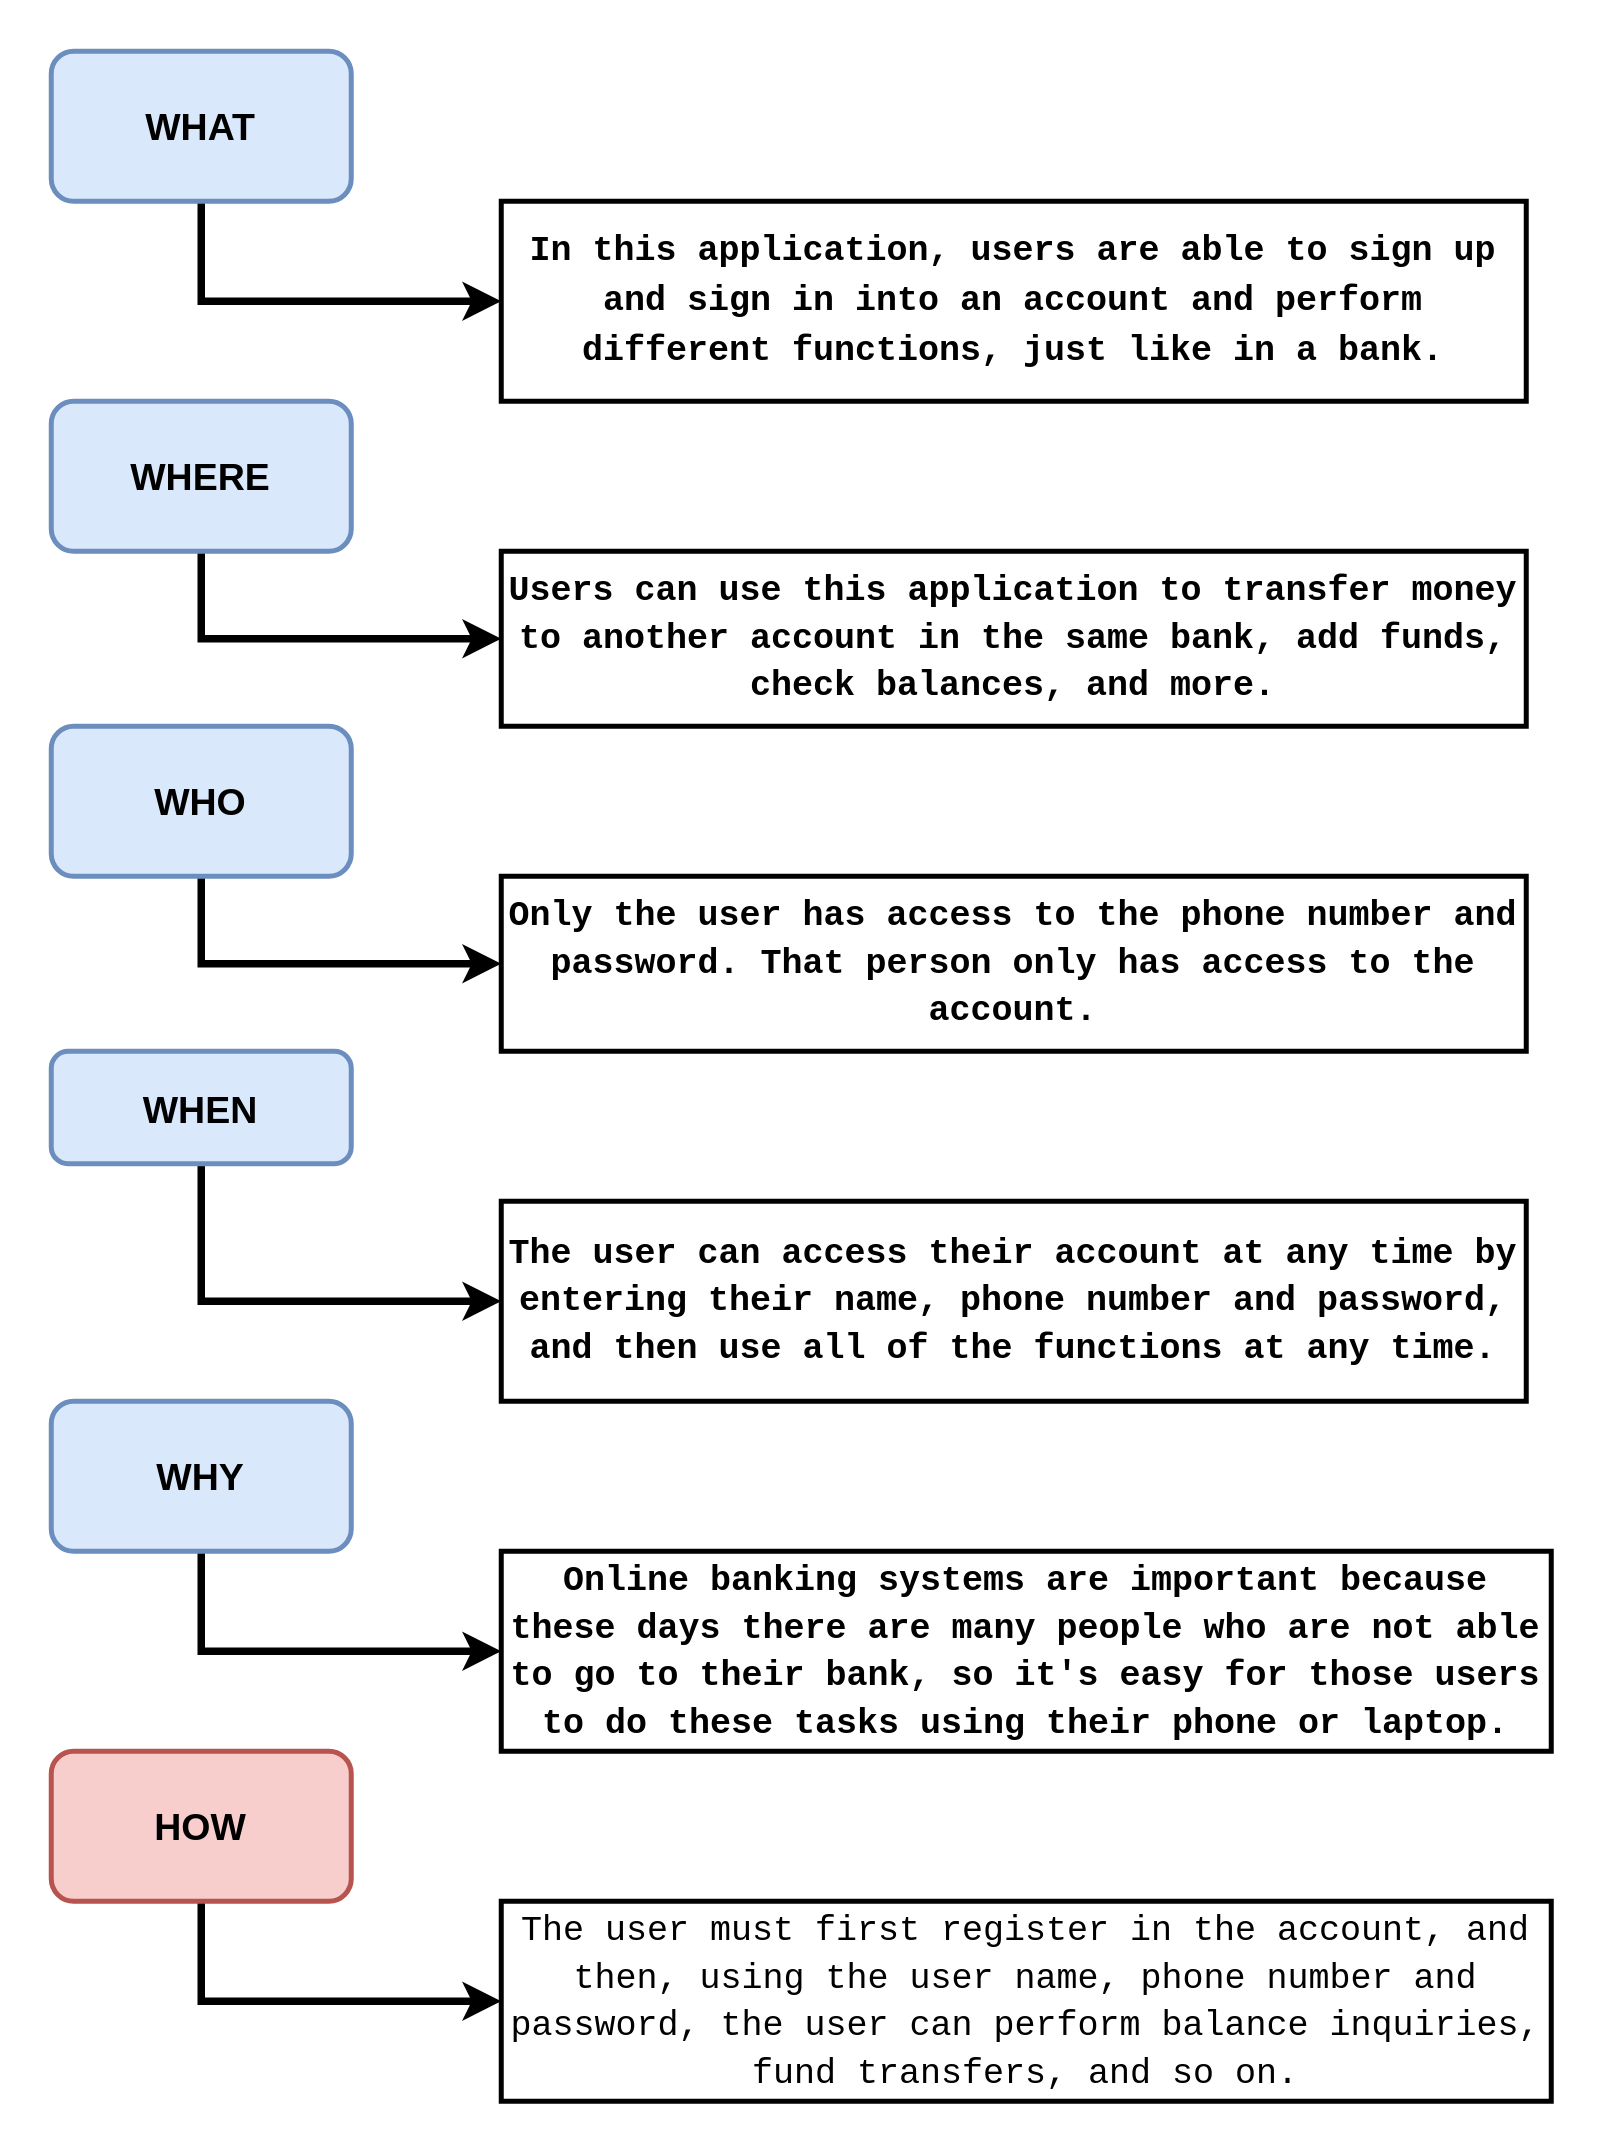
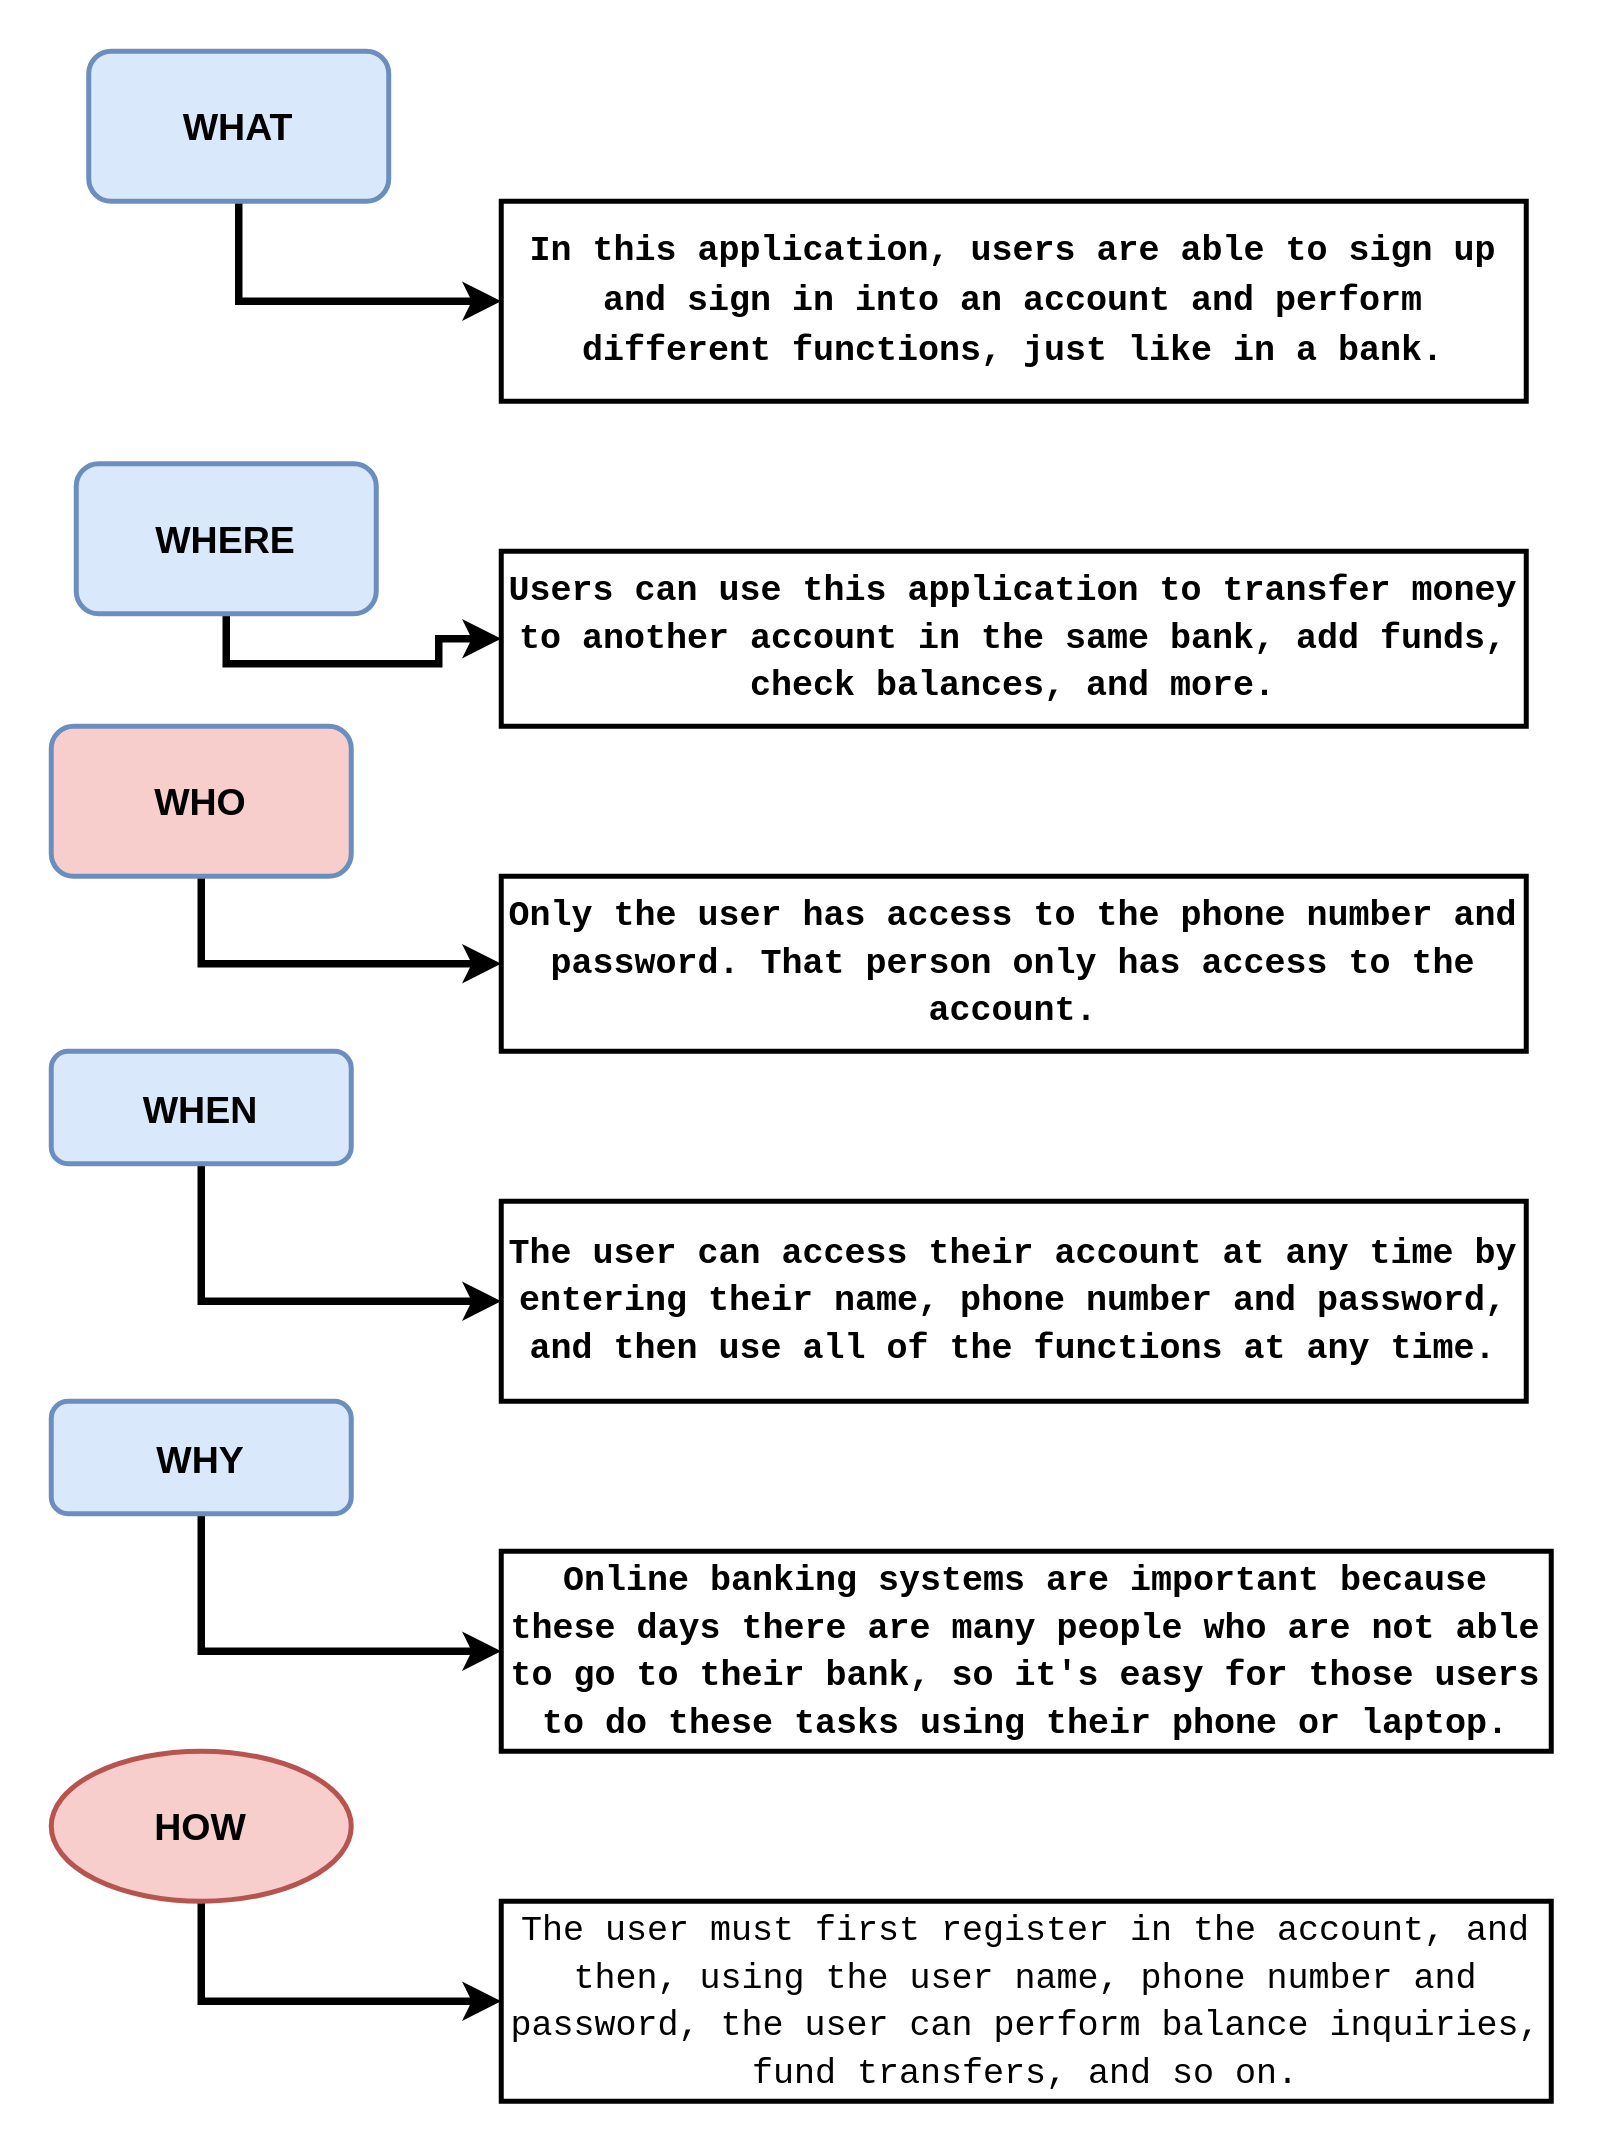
(201, 126) -> (239, 126)
(201, 476) -> (226, 539)
(201, 801) -> (201, 801)
(201, 1476) -> (201, 1458)
(201, 1826) -> (201, 1826)
